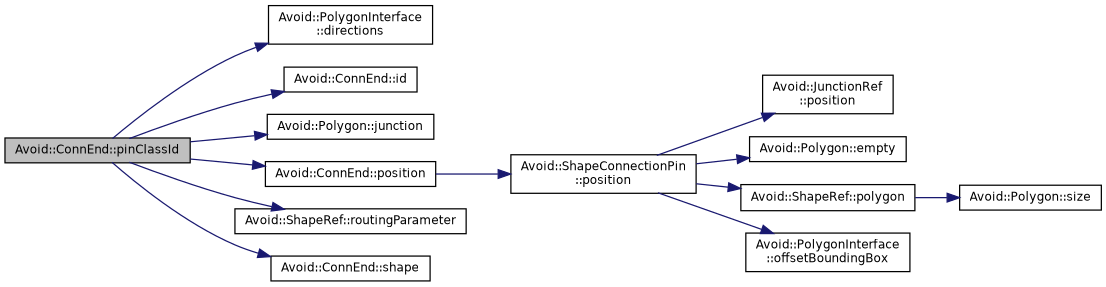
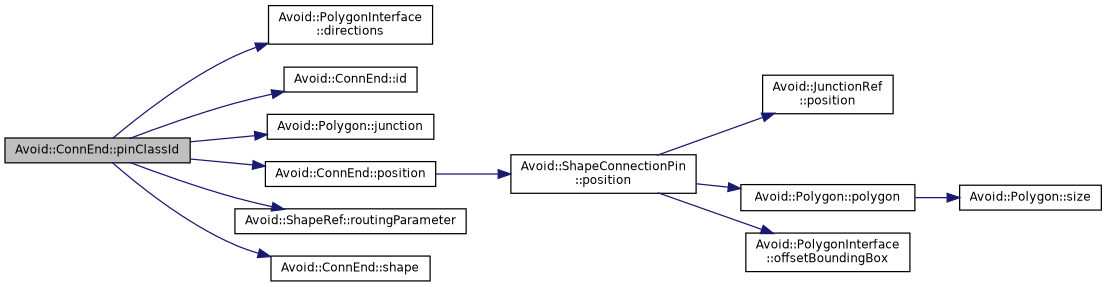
(828, 149) -> none
(828, 198) -> (828, 198)
